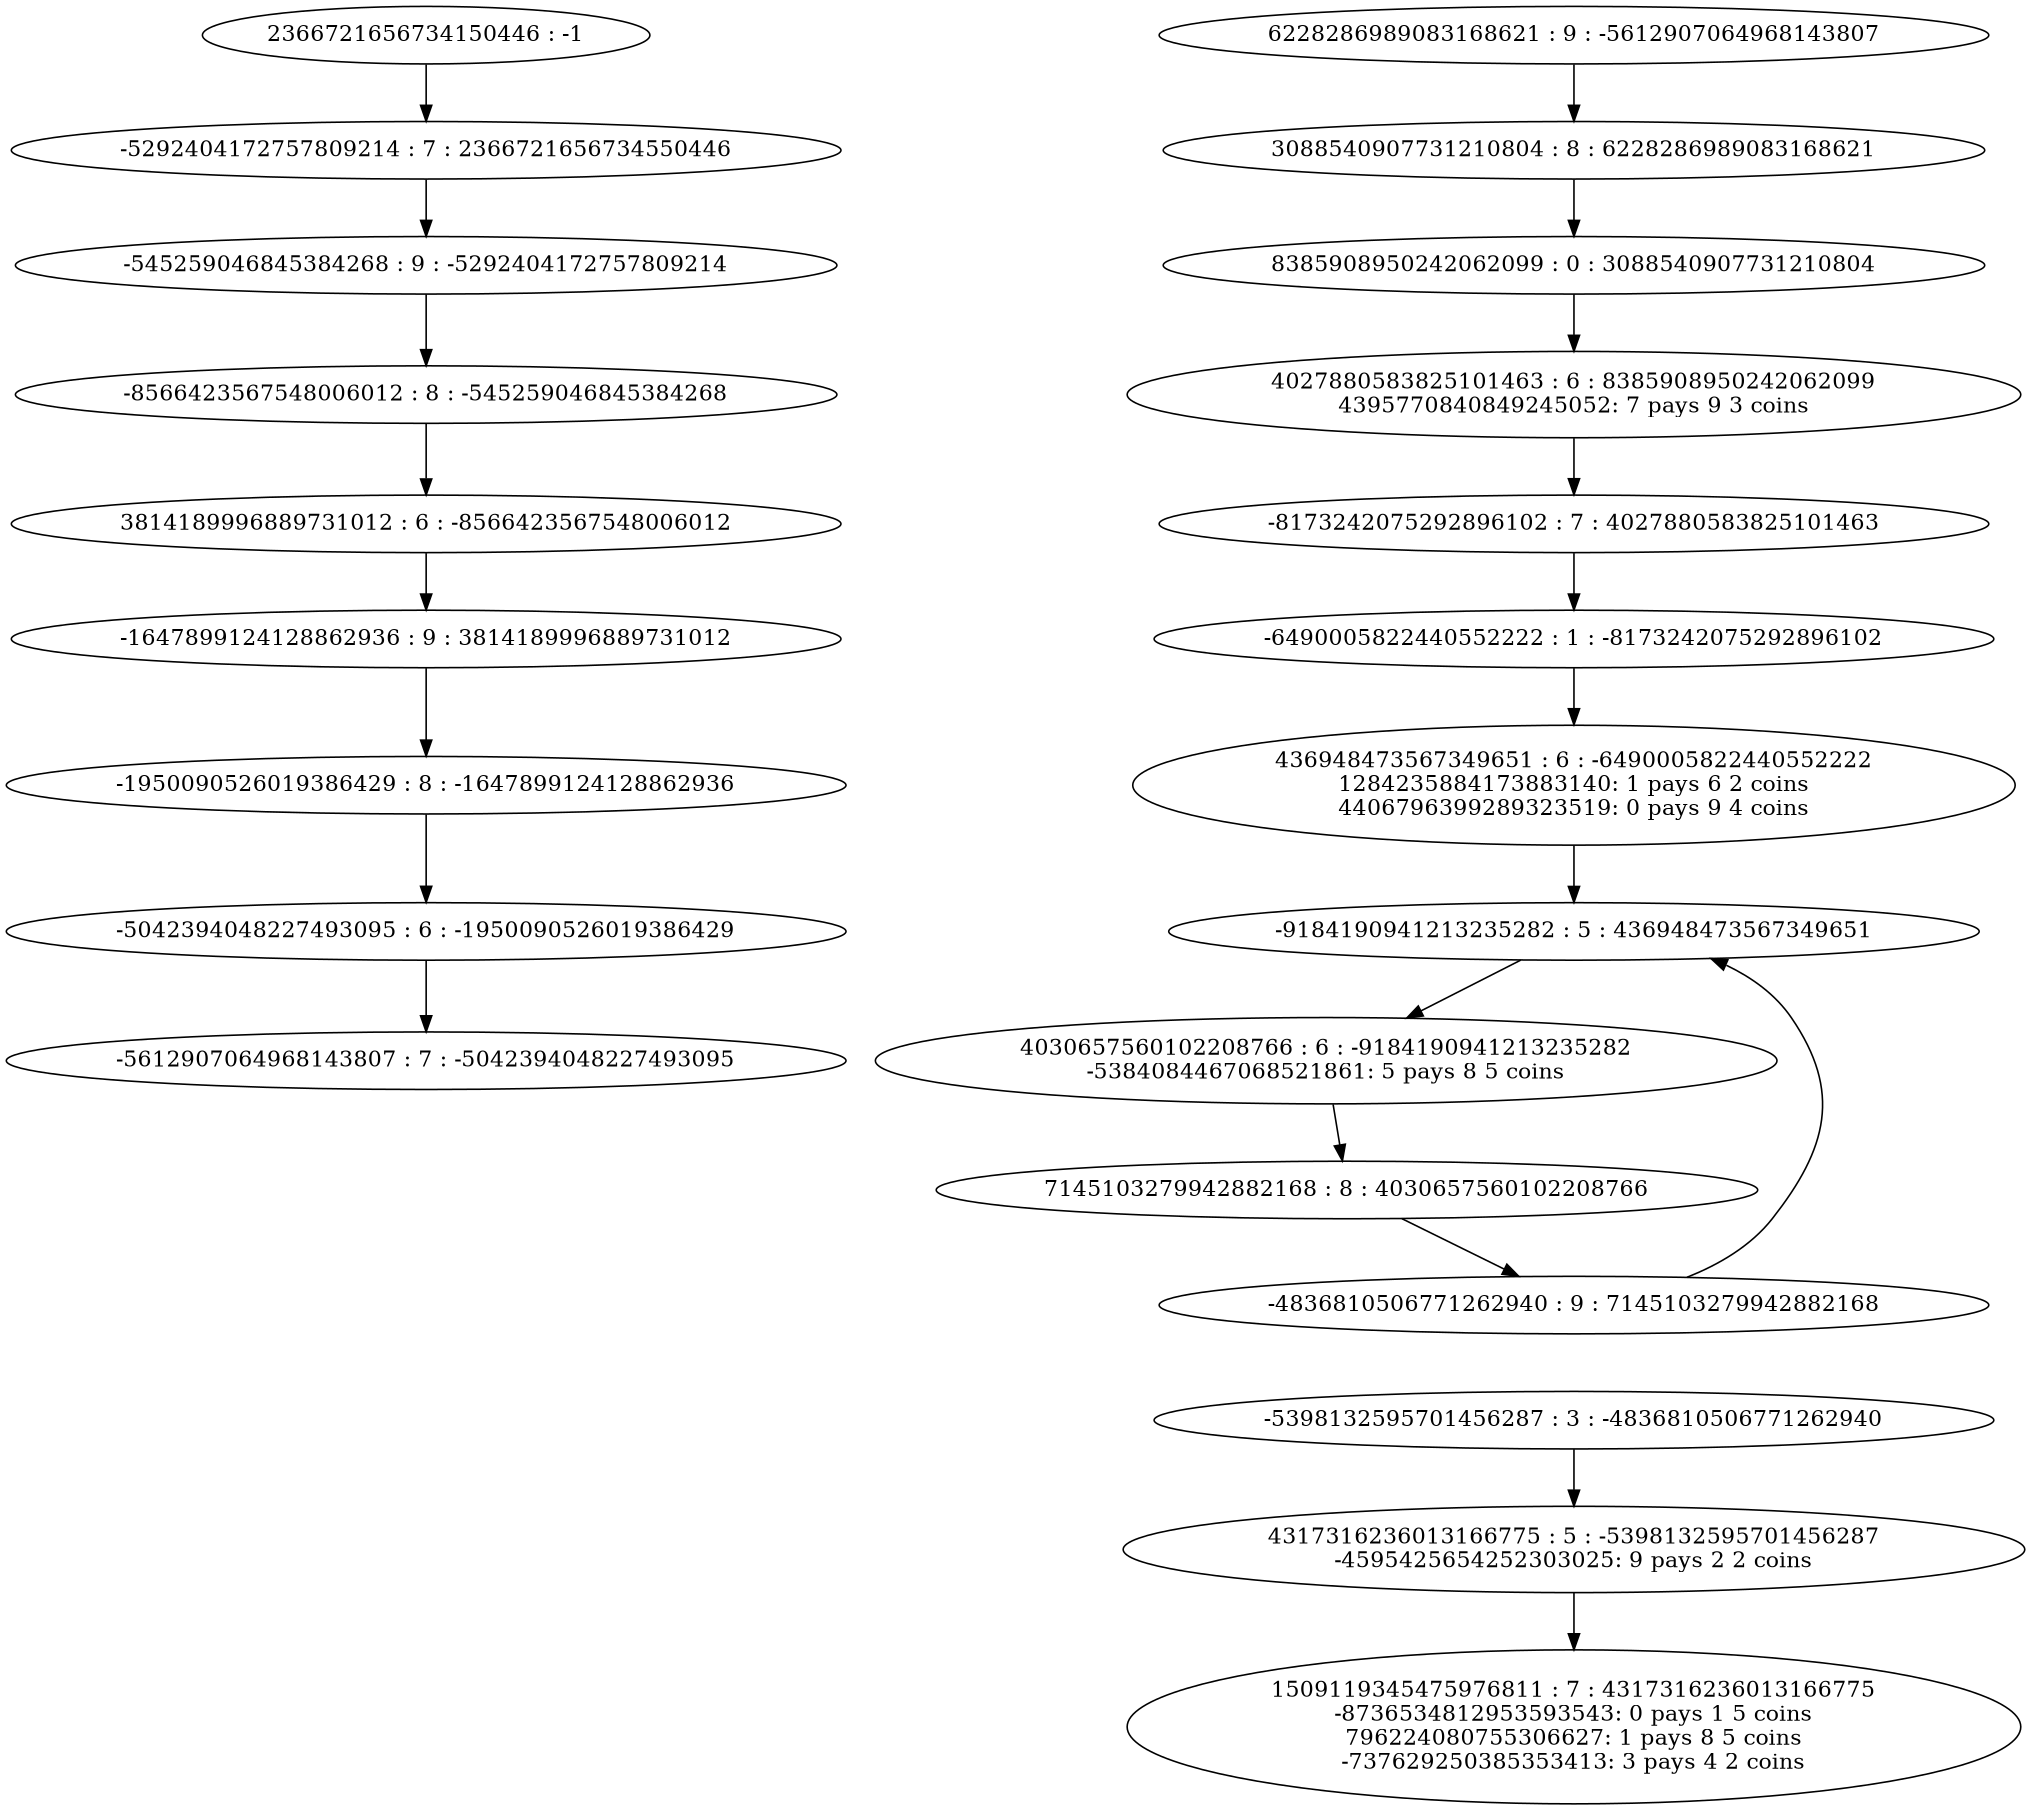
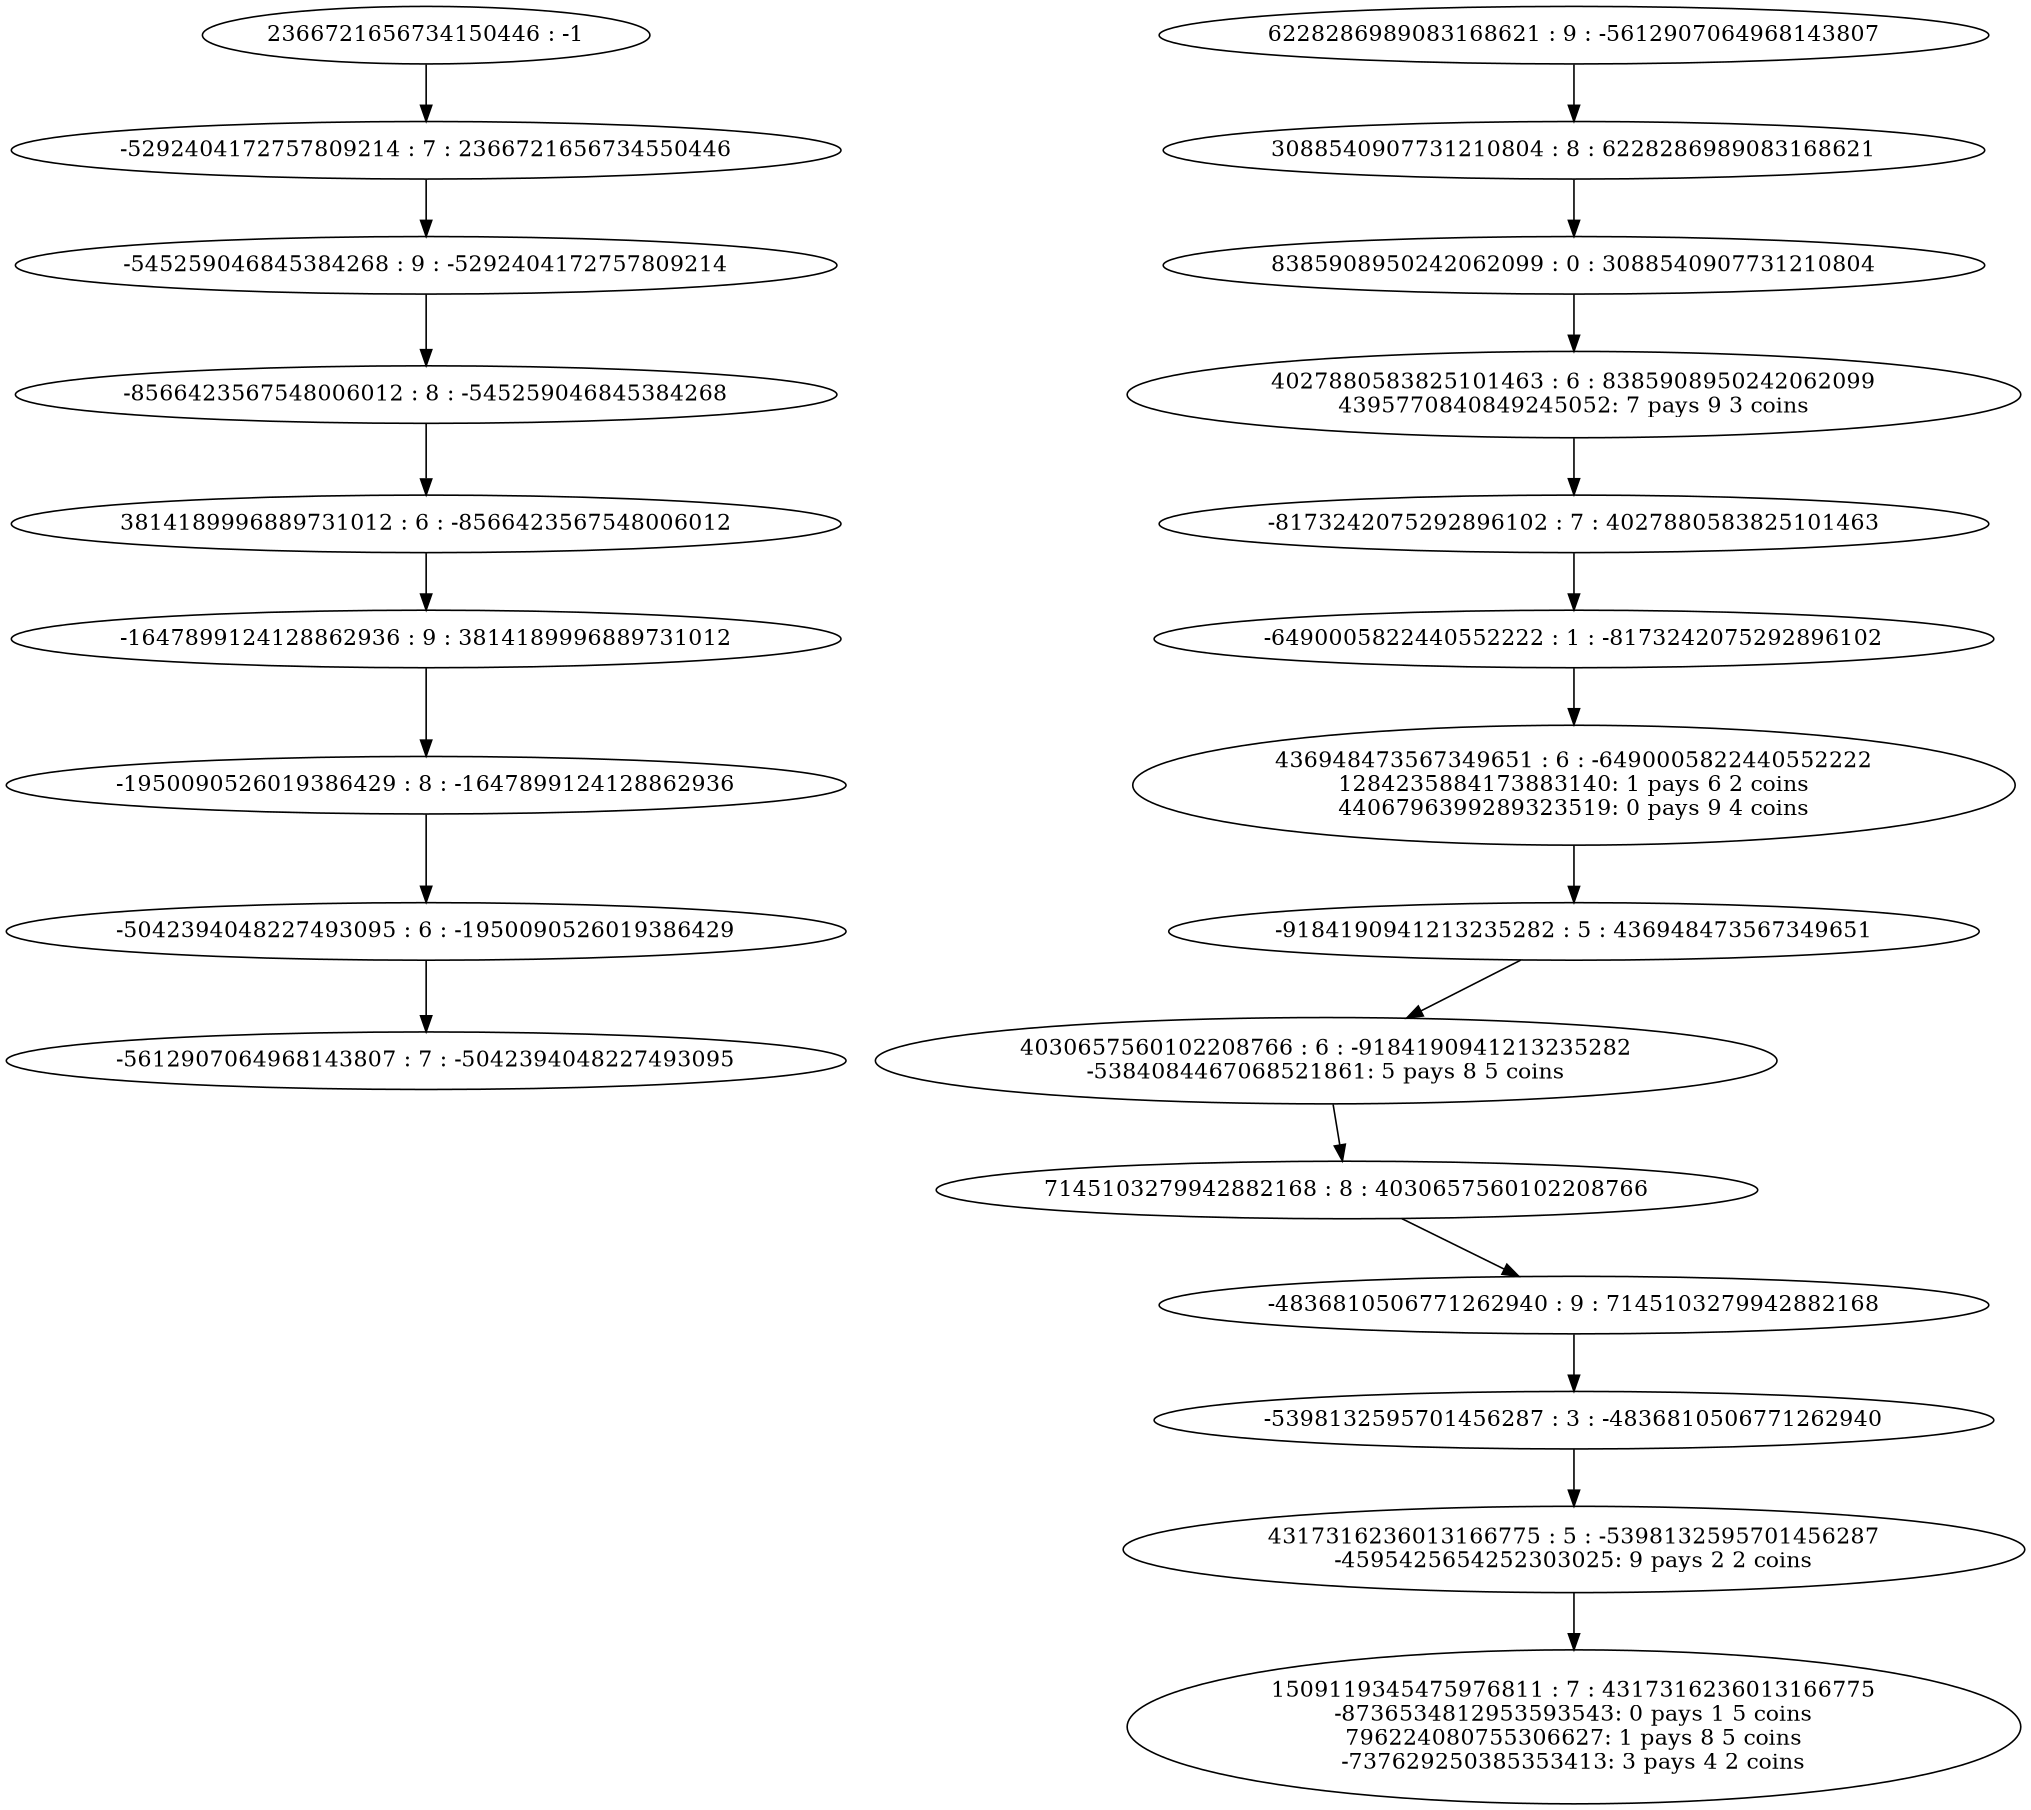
(1819, 1131) -> (1574, 1355)
